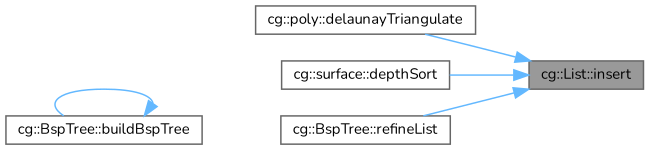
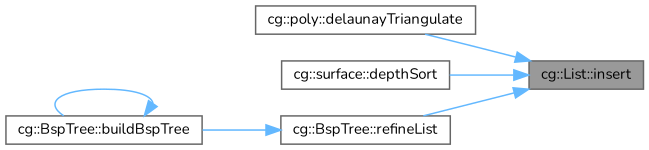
none -> (234, 130)
